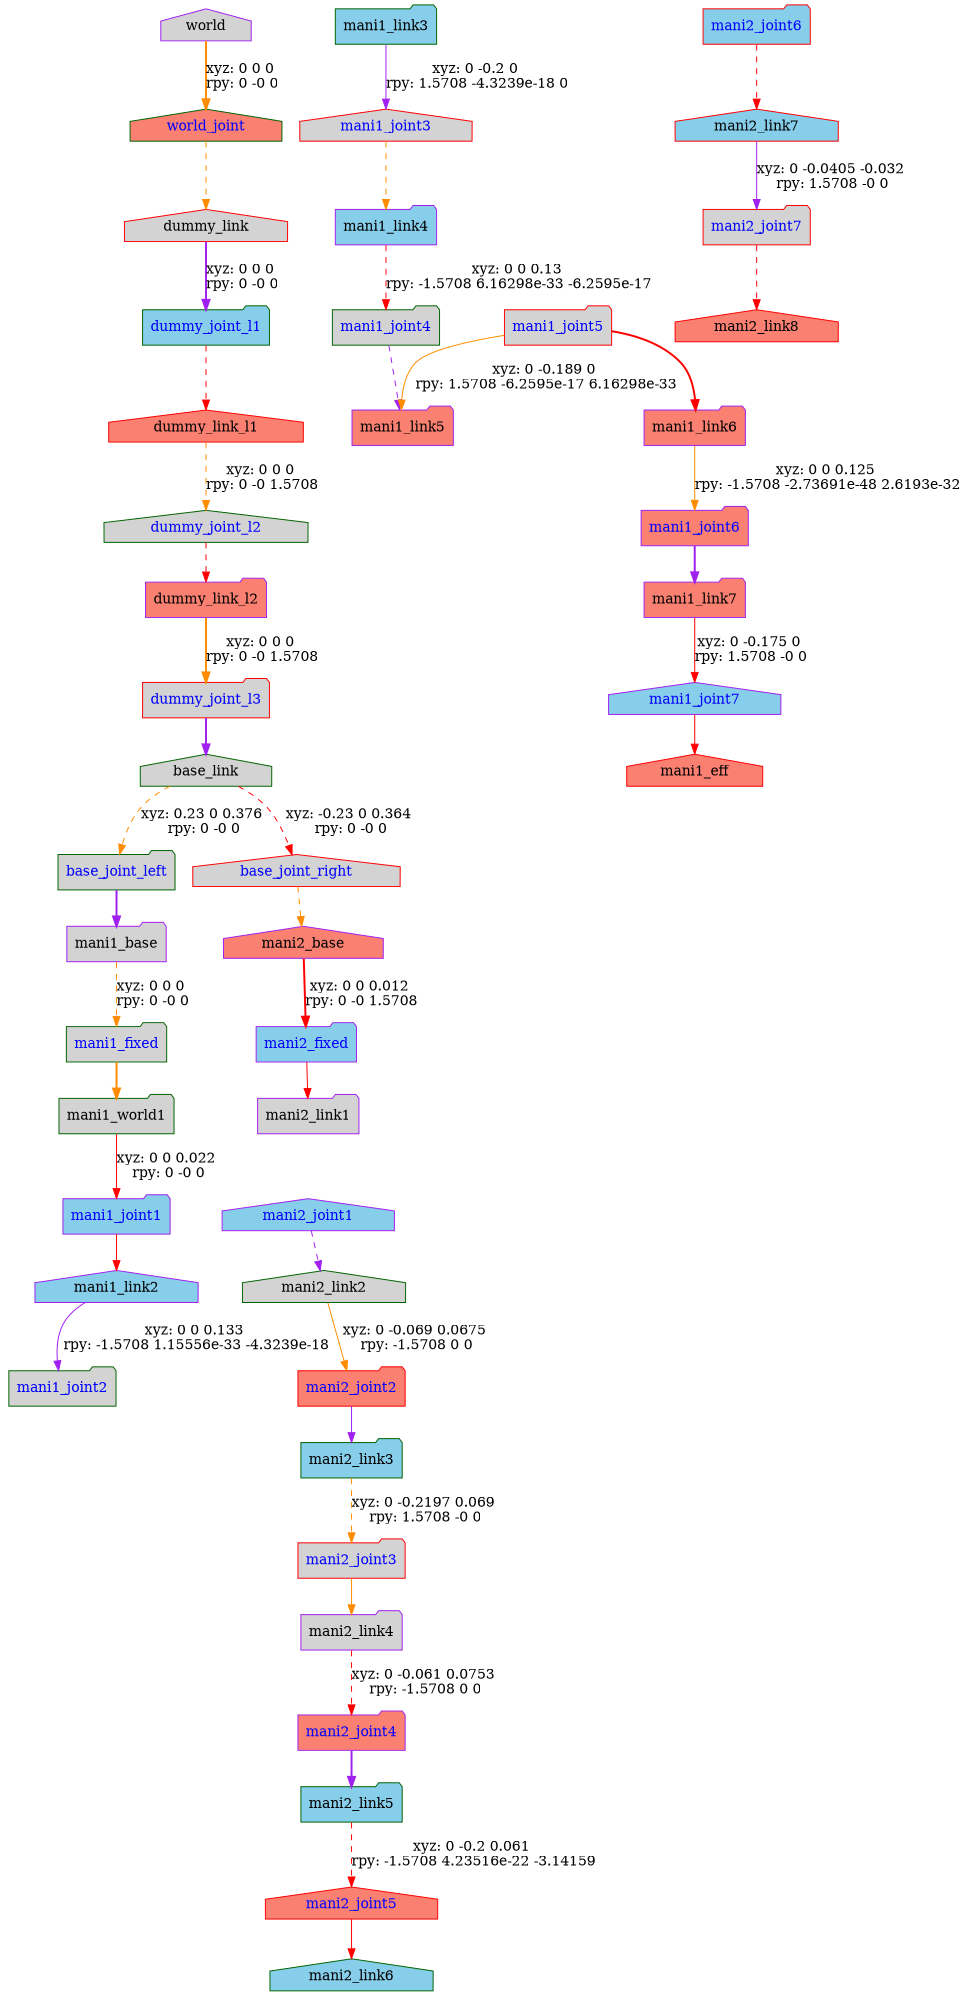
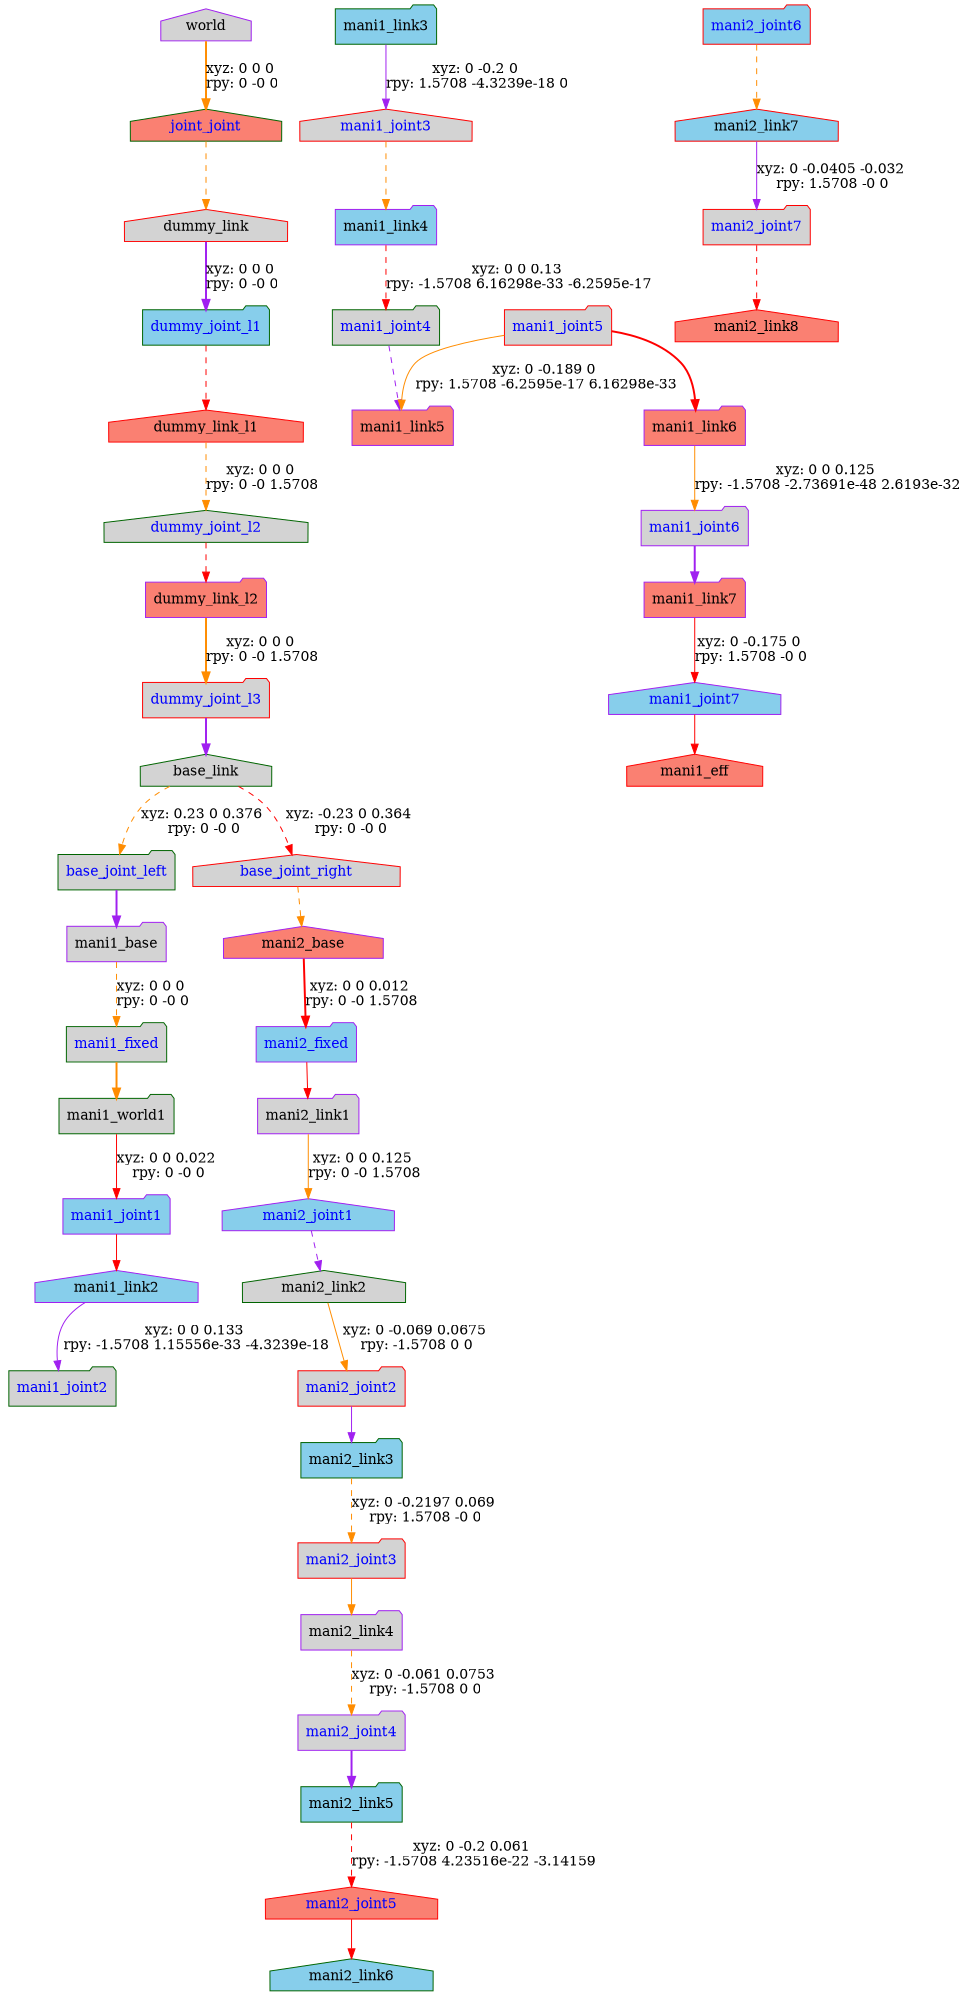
(757, 72) -> (757, 72)
(206, 127) -> (206, 127)
(695, 528) -> (695, 528)
none -> (308, 1161)
(352, 1388) -> (352, 1388)
(352, 1678) -> (352, 1678)
(352, 1733) -> (352, 1733)
